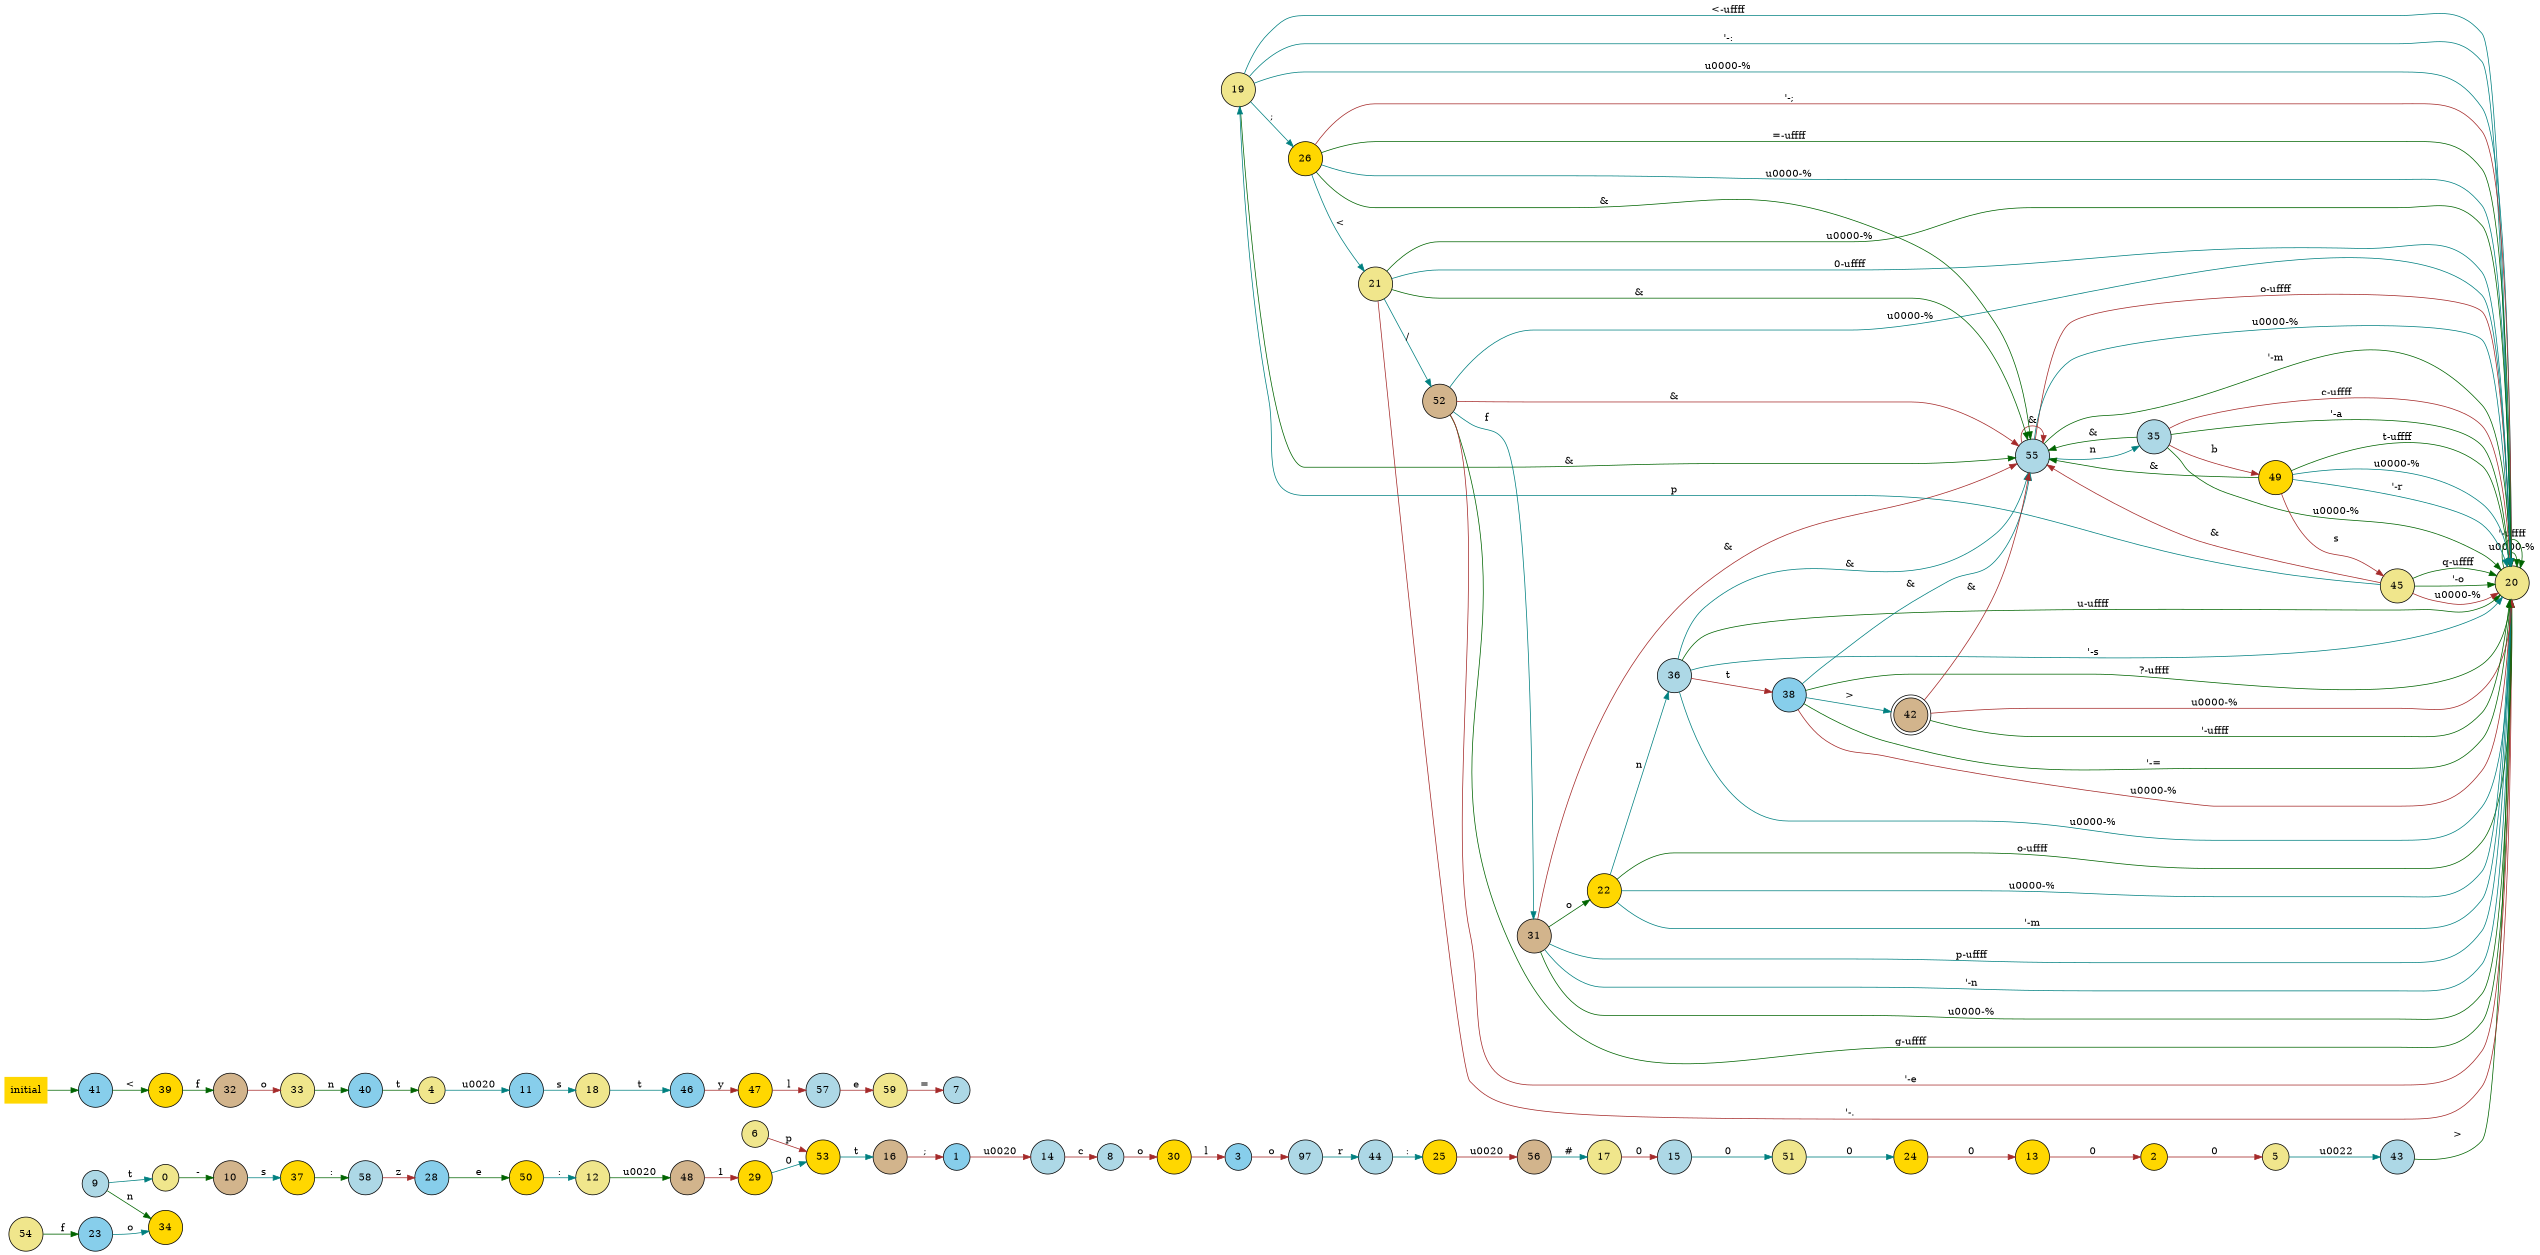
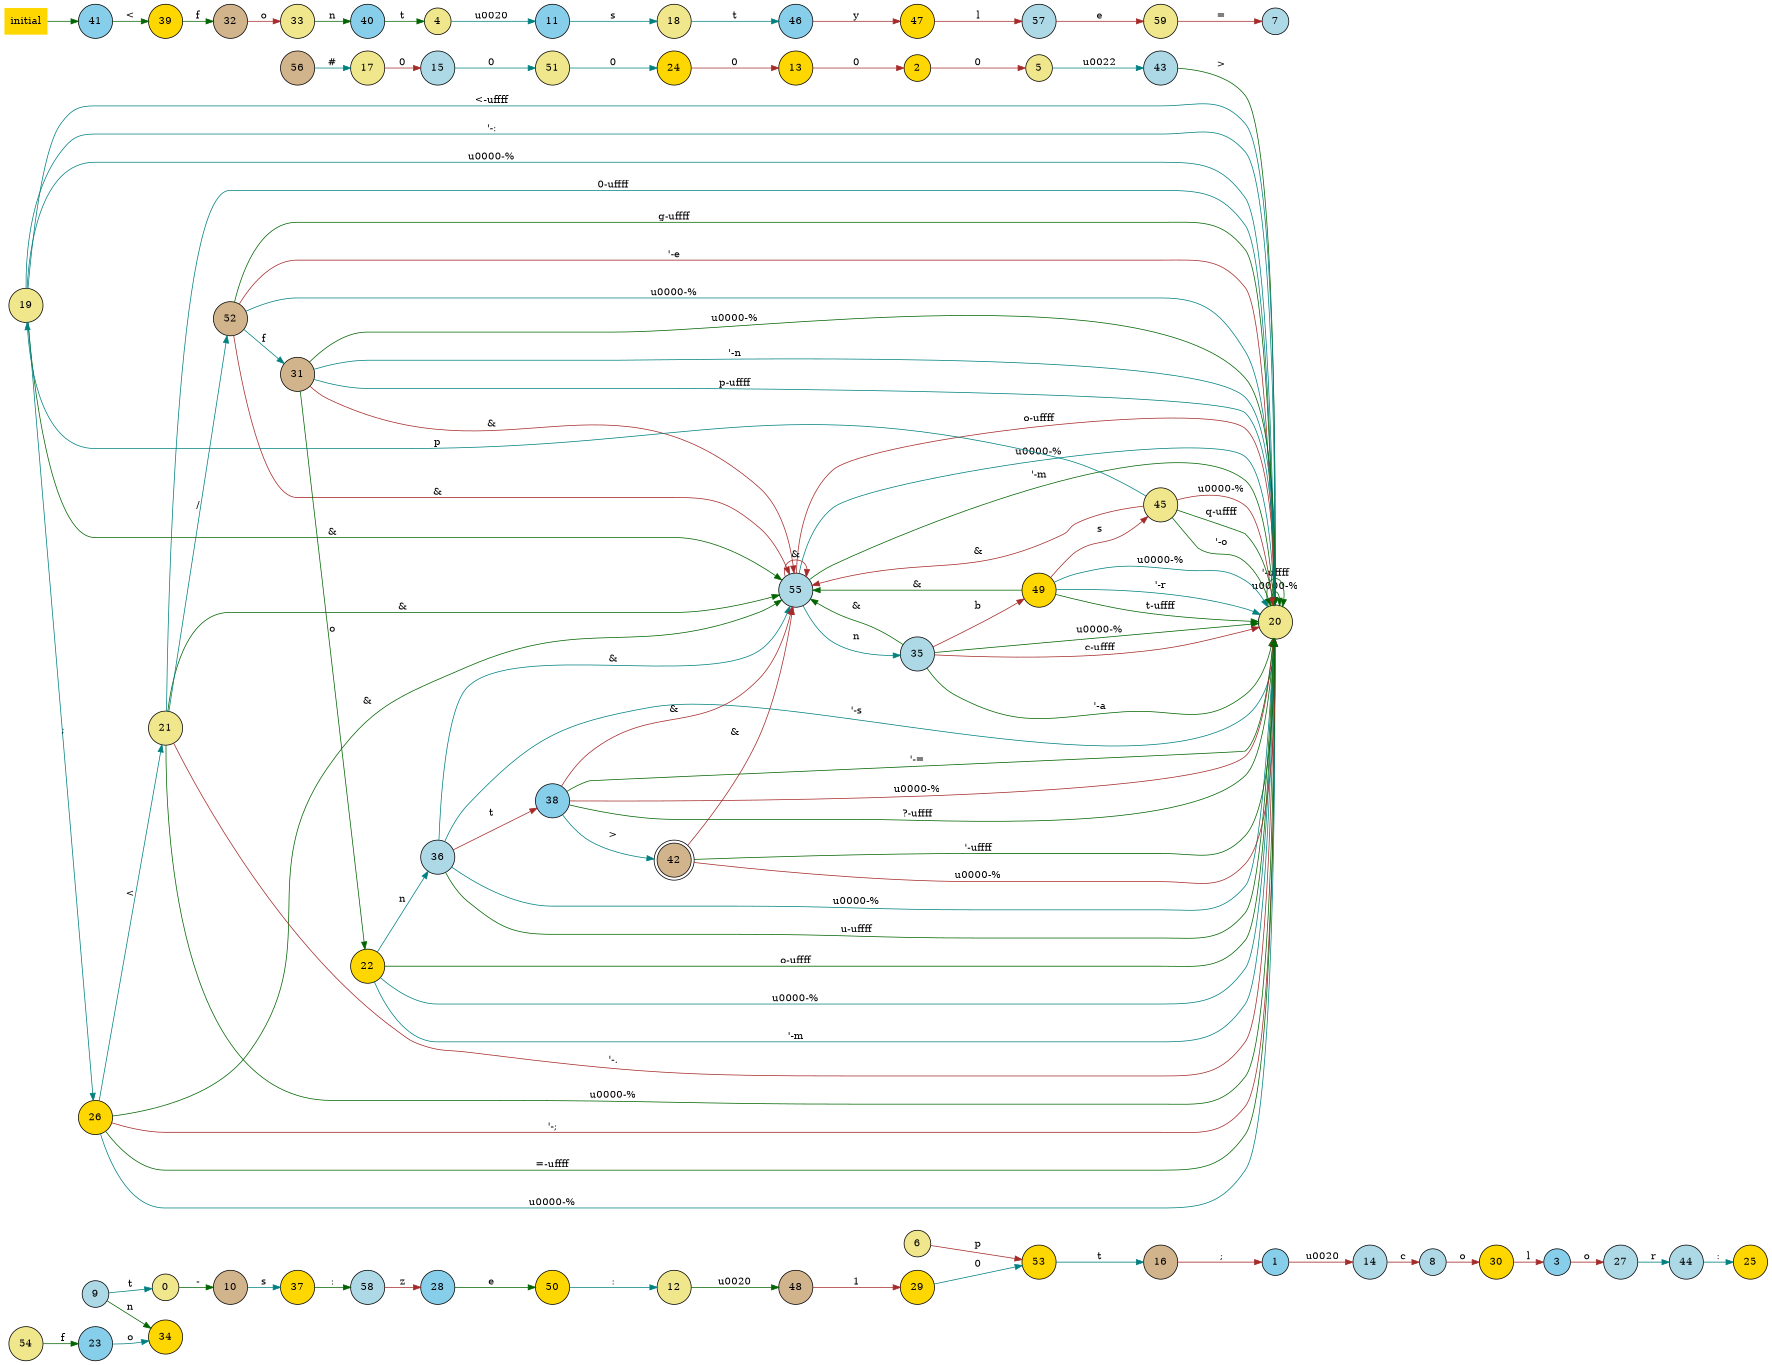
(1931, 591) -> (690, 716)
(1305, 1157) -> (1621, 1262)
(1483, 1157) -> none
